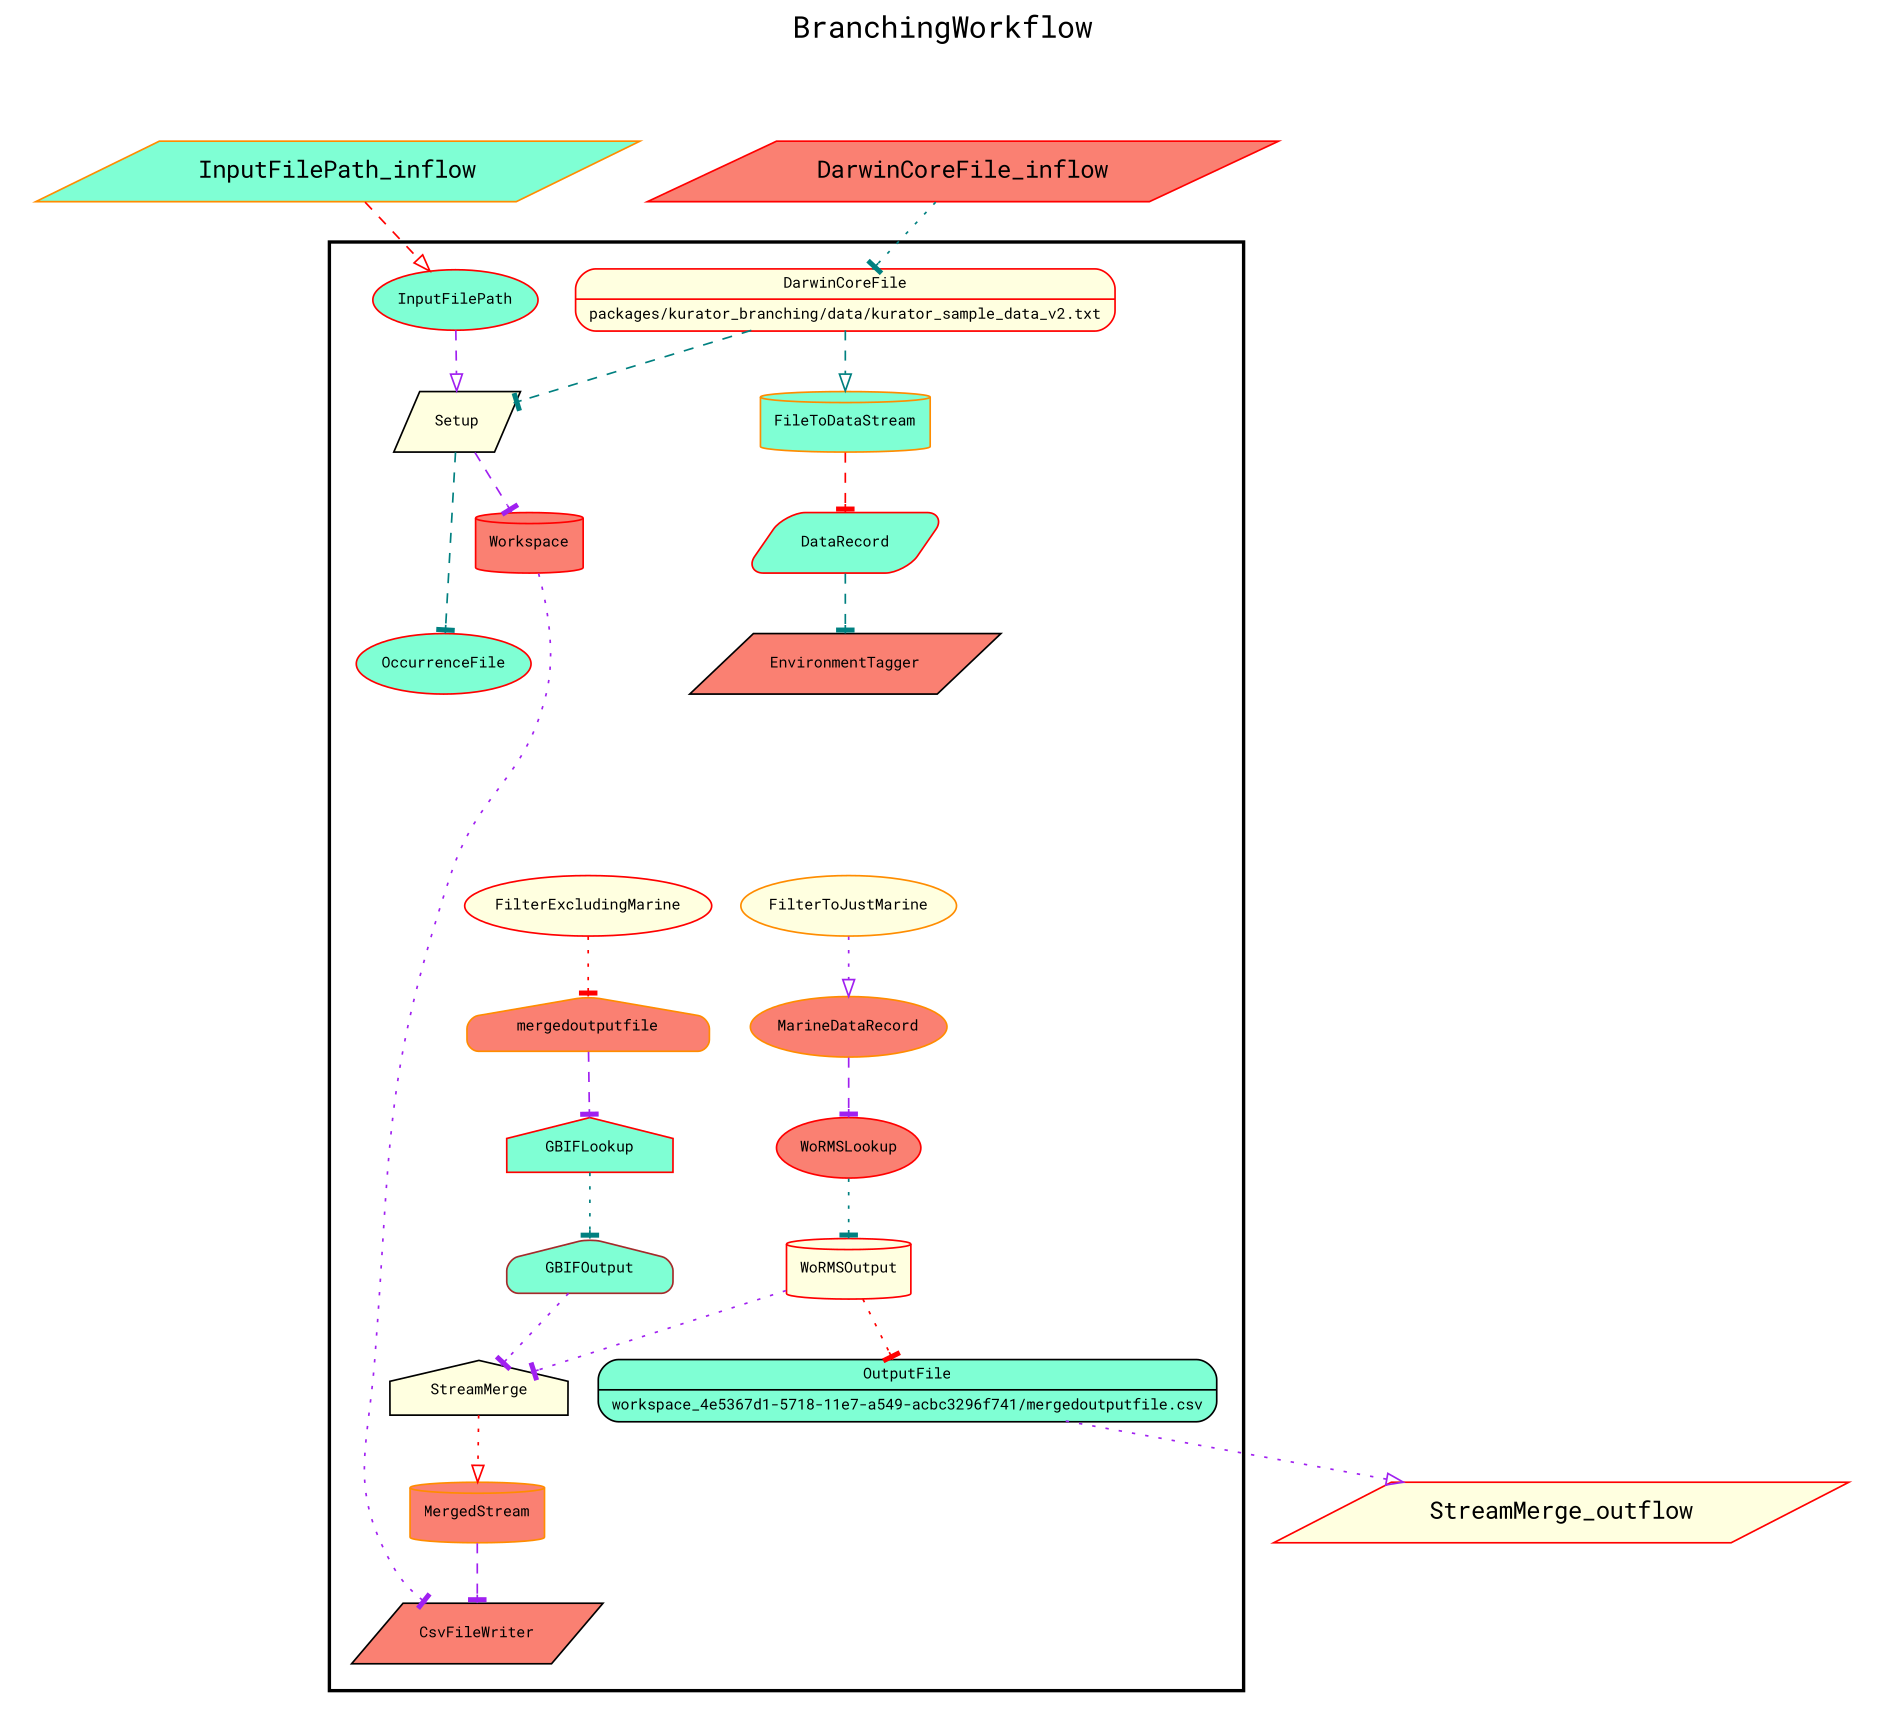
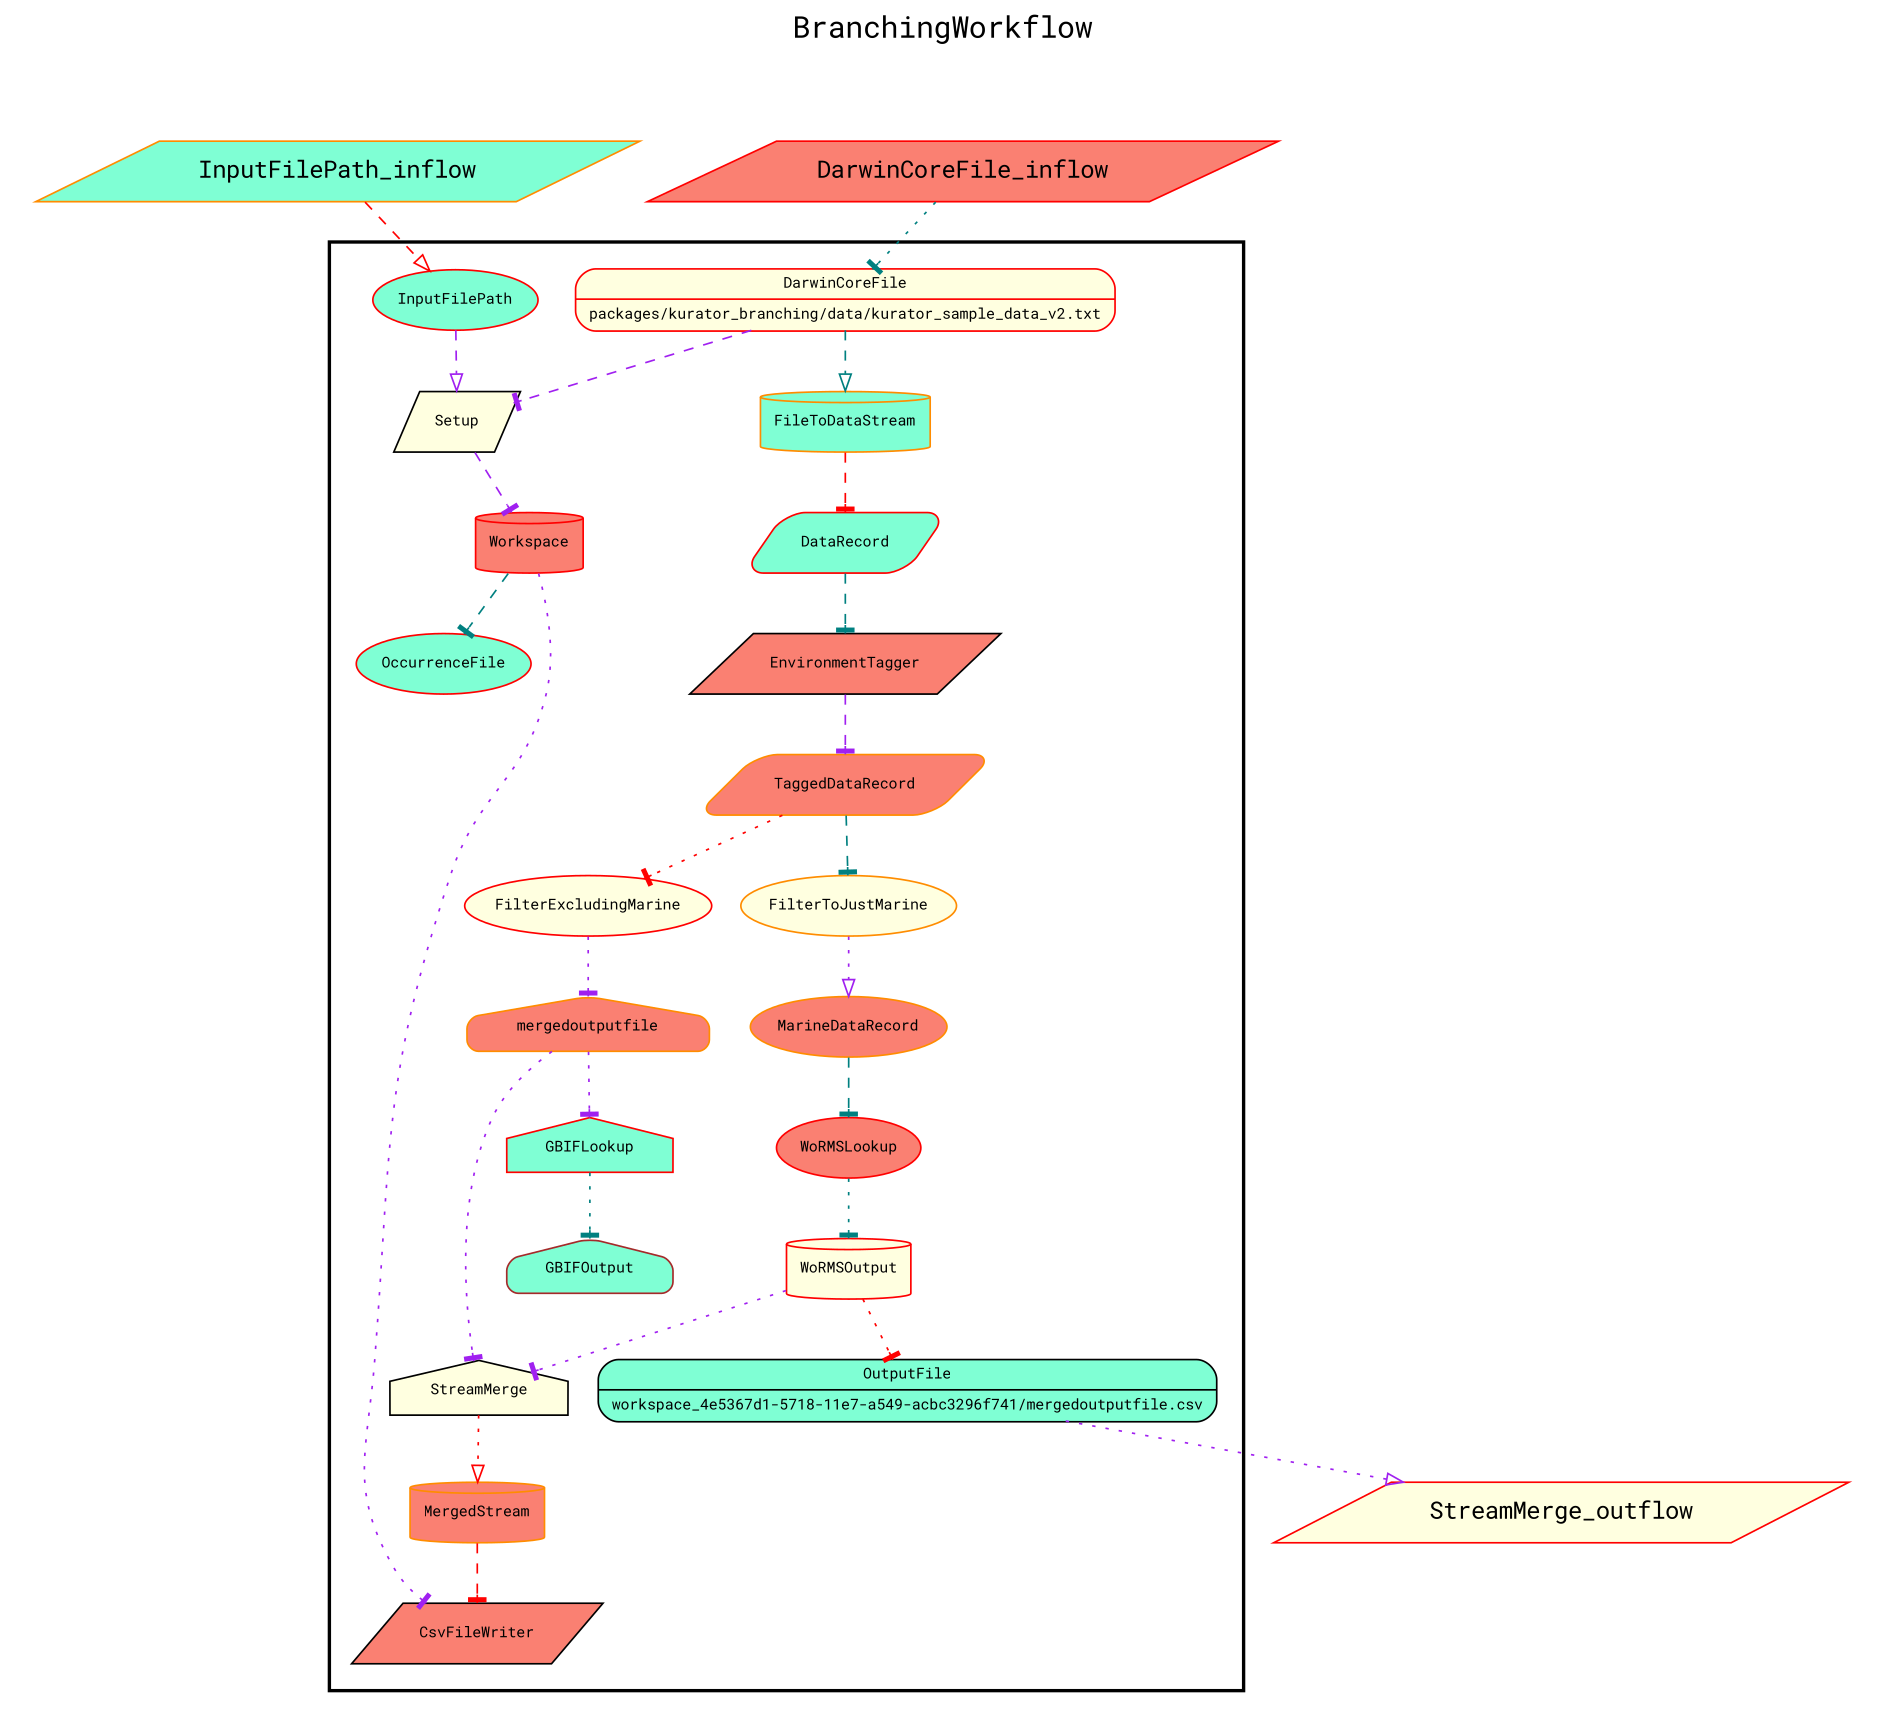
(637, 365) -> (637, 365)
(451, 539) -> (489, 600)
none -> (845, 785)
(588, 962) -> (588, 962)
(589, 1080) -> (589, 1080)
(849, 1083) -> (849, 1083)
(538, 1326) -> (472, 1189)
(477, 1569) -> (477, 1569)
